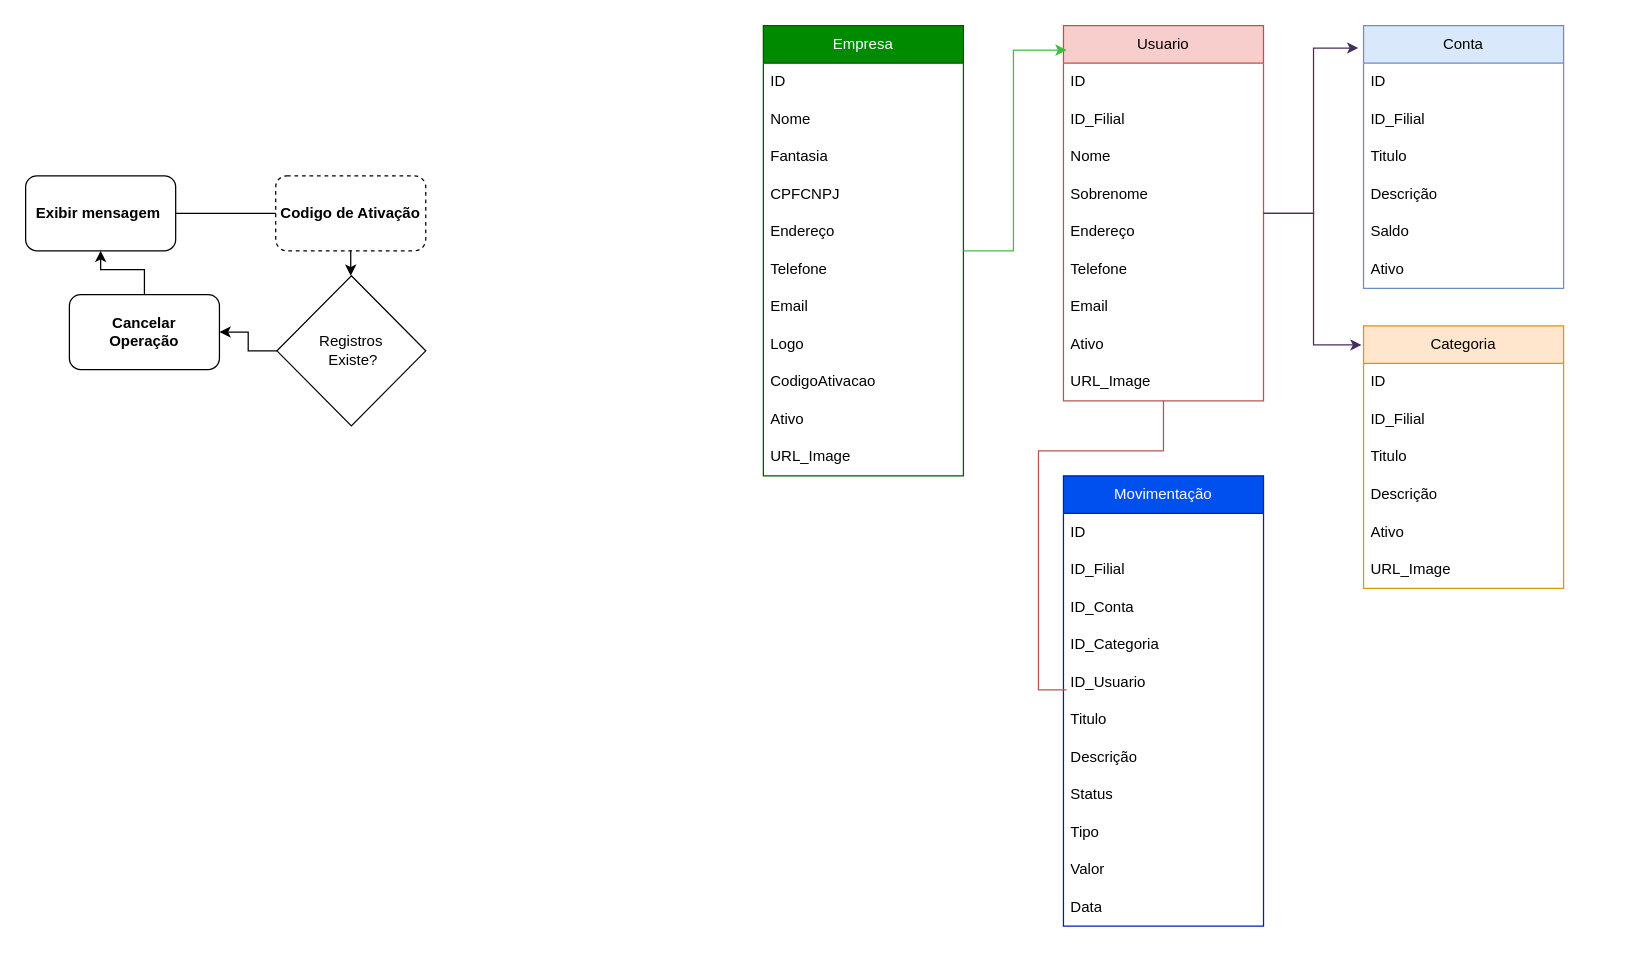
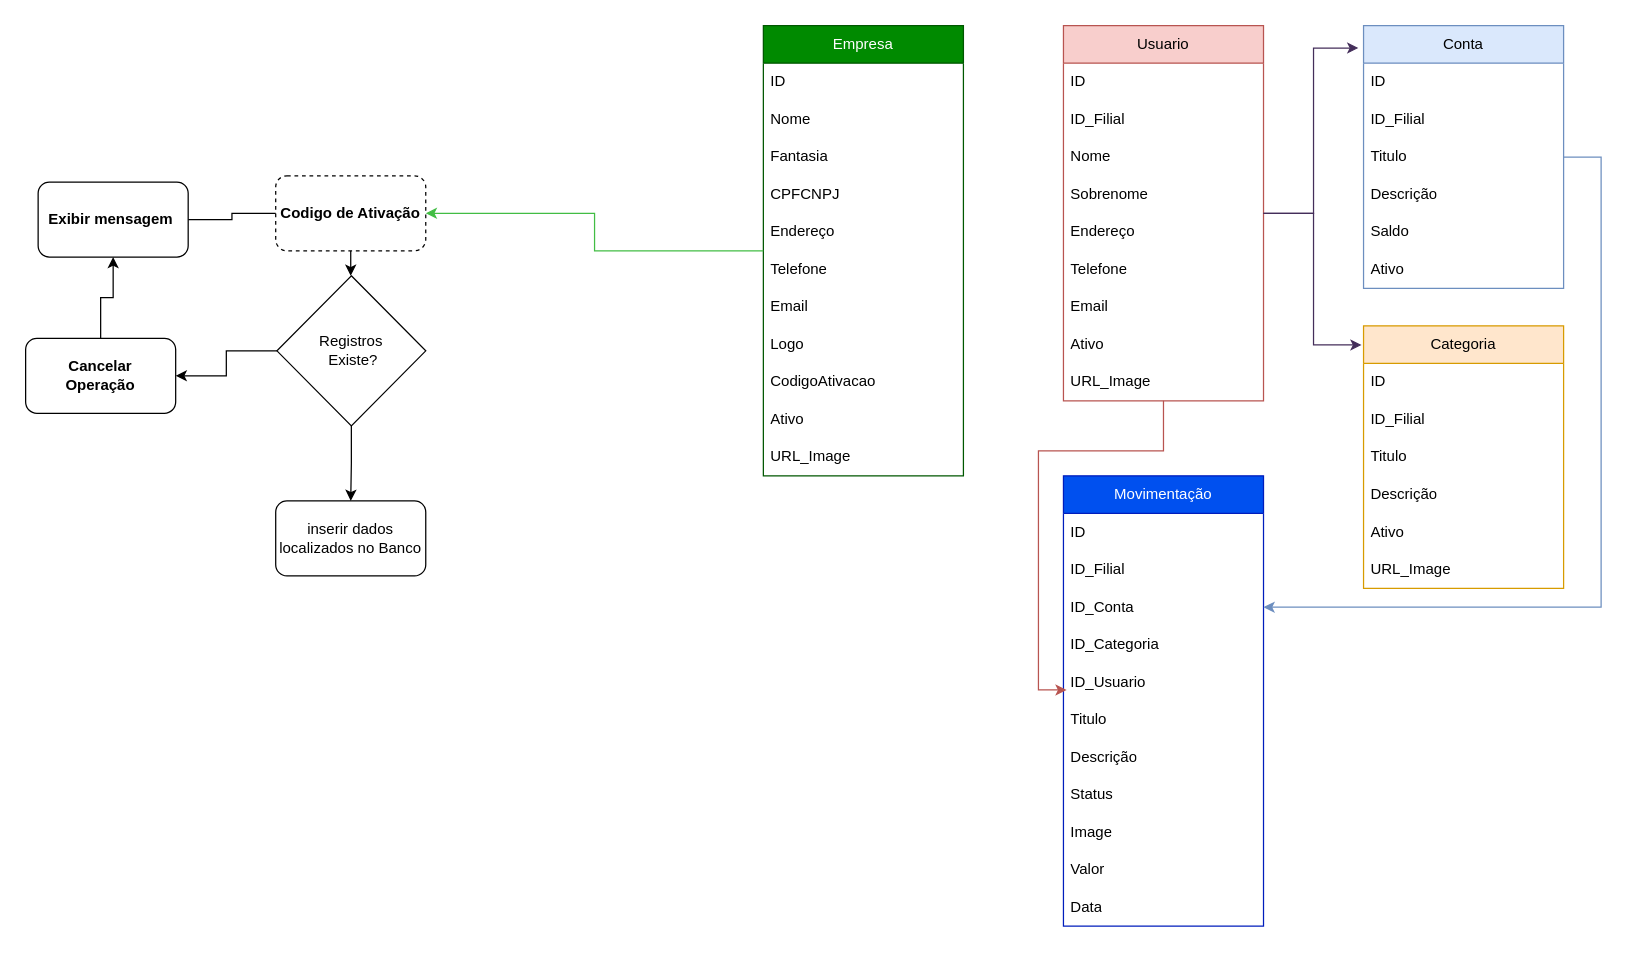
(1013, 152) -> (594, 235)
(101, 213) -> (113, 219)
(144, 332) -> (101, 376)
none -> (351, 459)
none -> (1601, 529)
none -> (351, 538)
(1058, 690) -> (1056, 690)
(1085, 832) -> (1092, 832)
